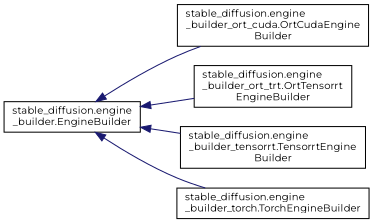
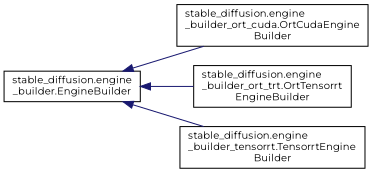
(273, 203) -> none
